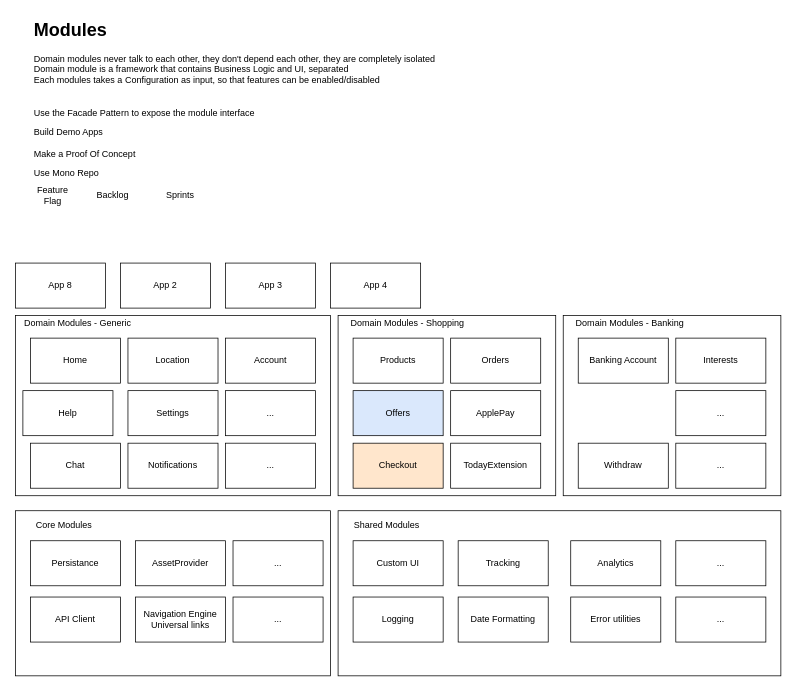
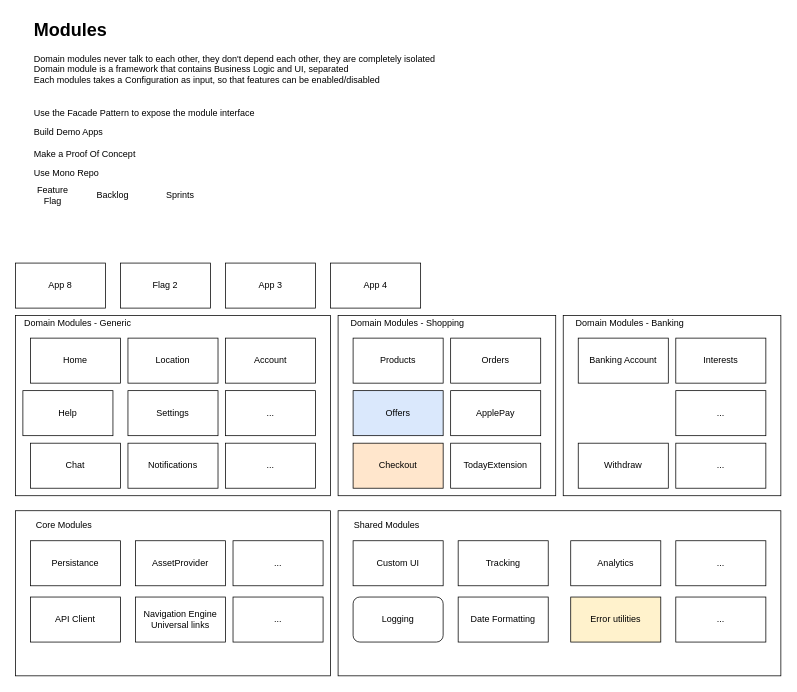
(165, 285) -> (165, 285)
(398, 619) -> (398, 619)
(615, 619) -> (615, 619)
